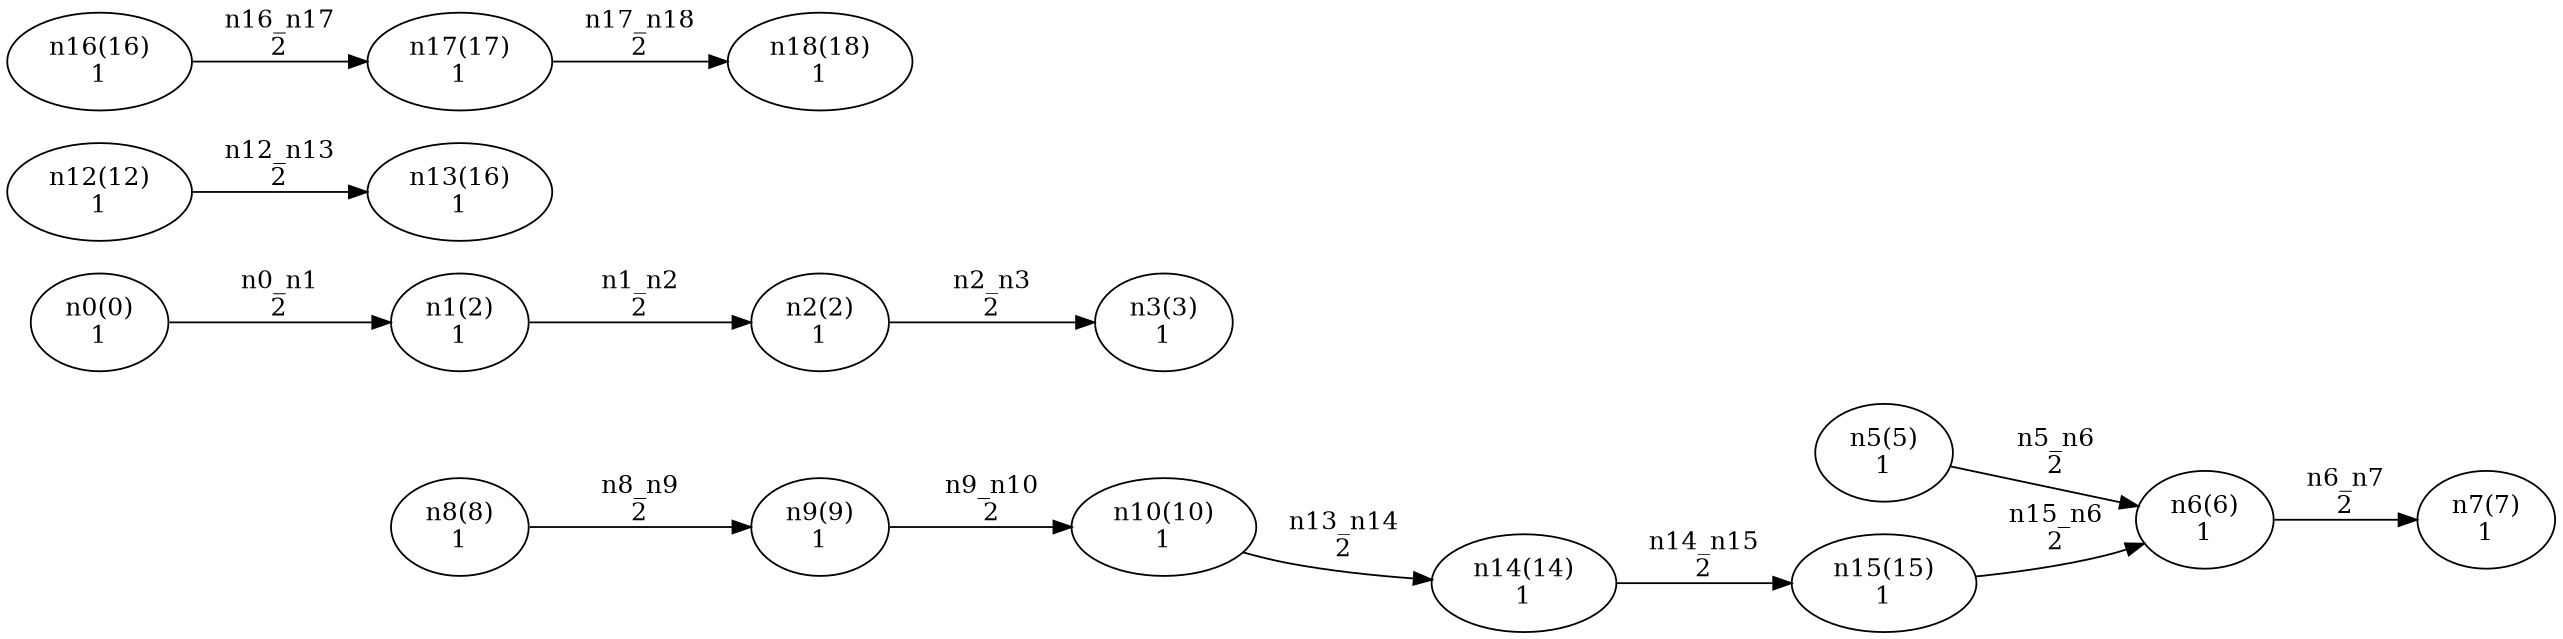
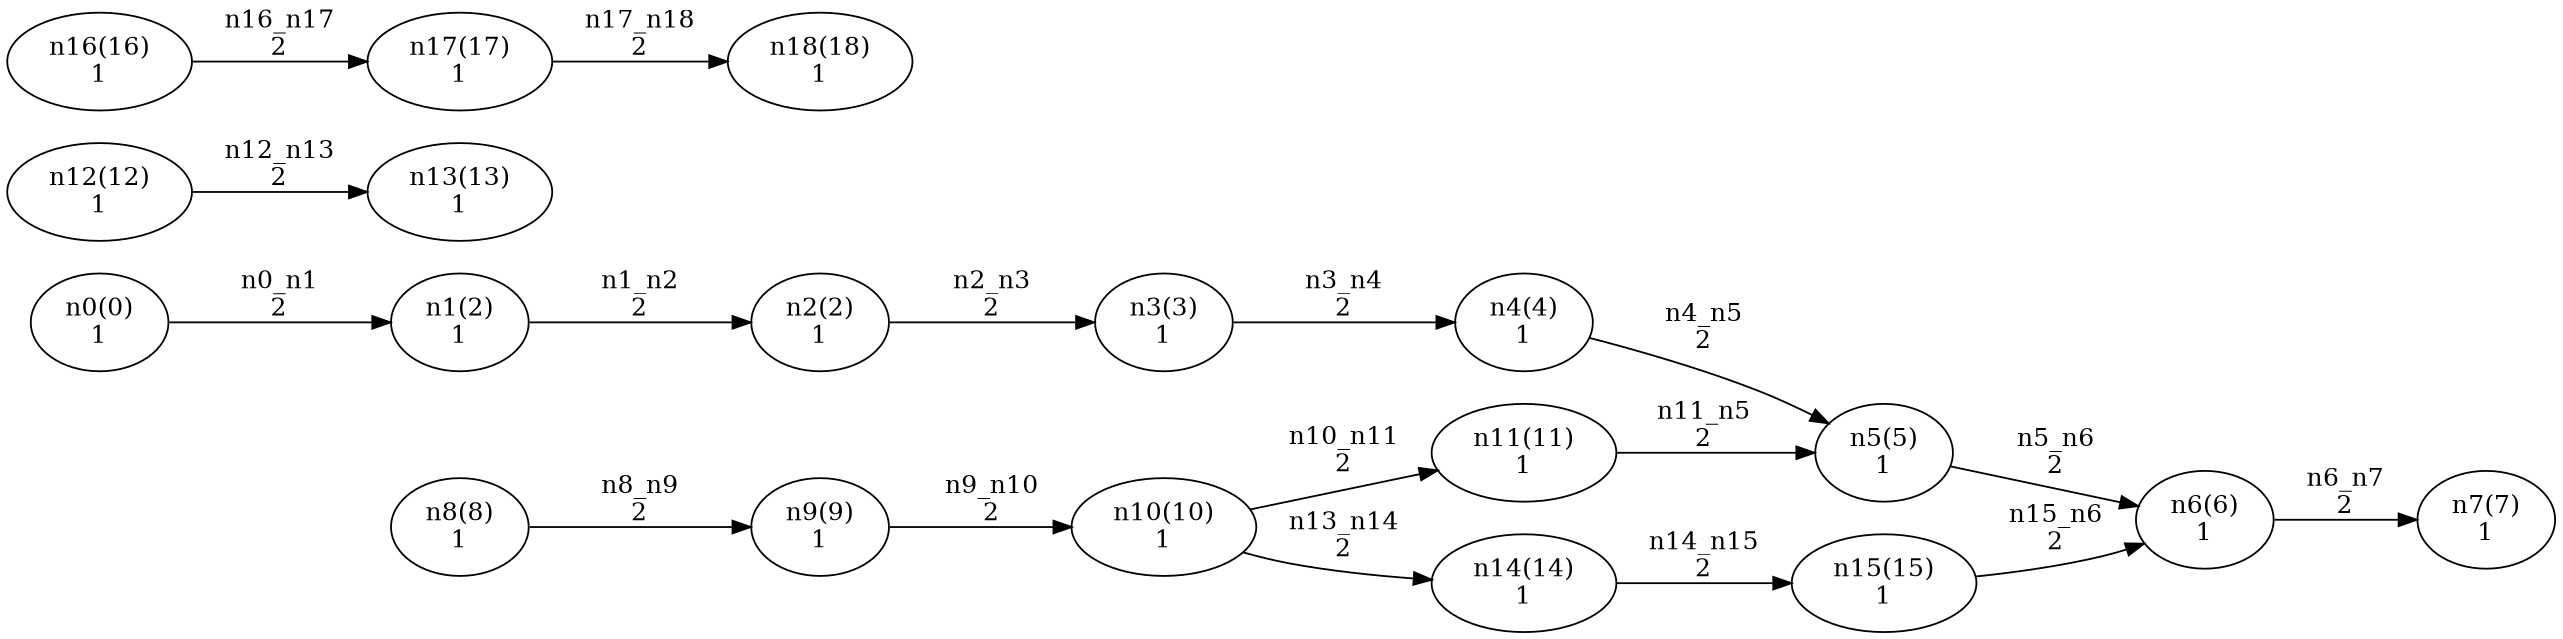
(460, 192) -> (460, 192)
none -> (1524, 322)
none -> (1524, 453)
